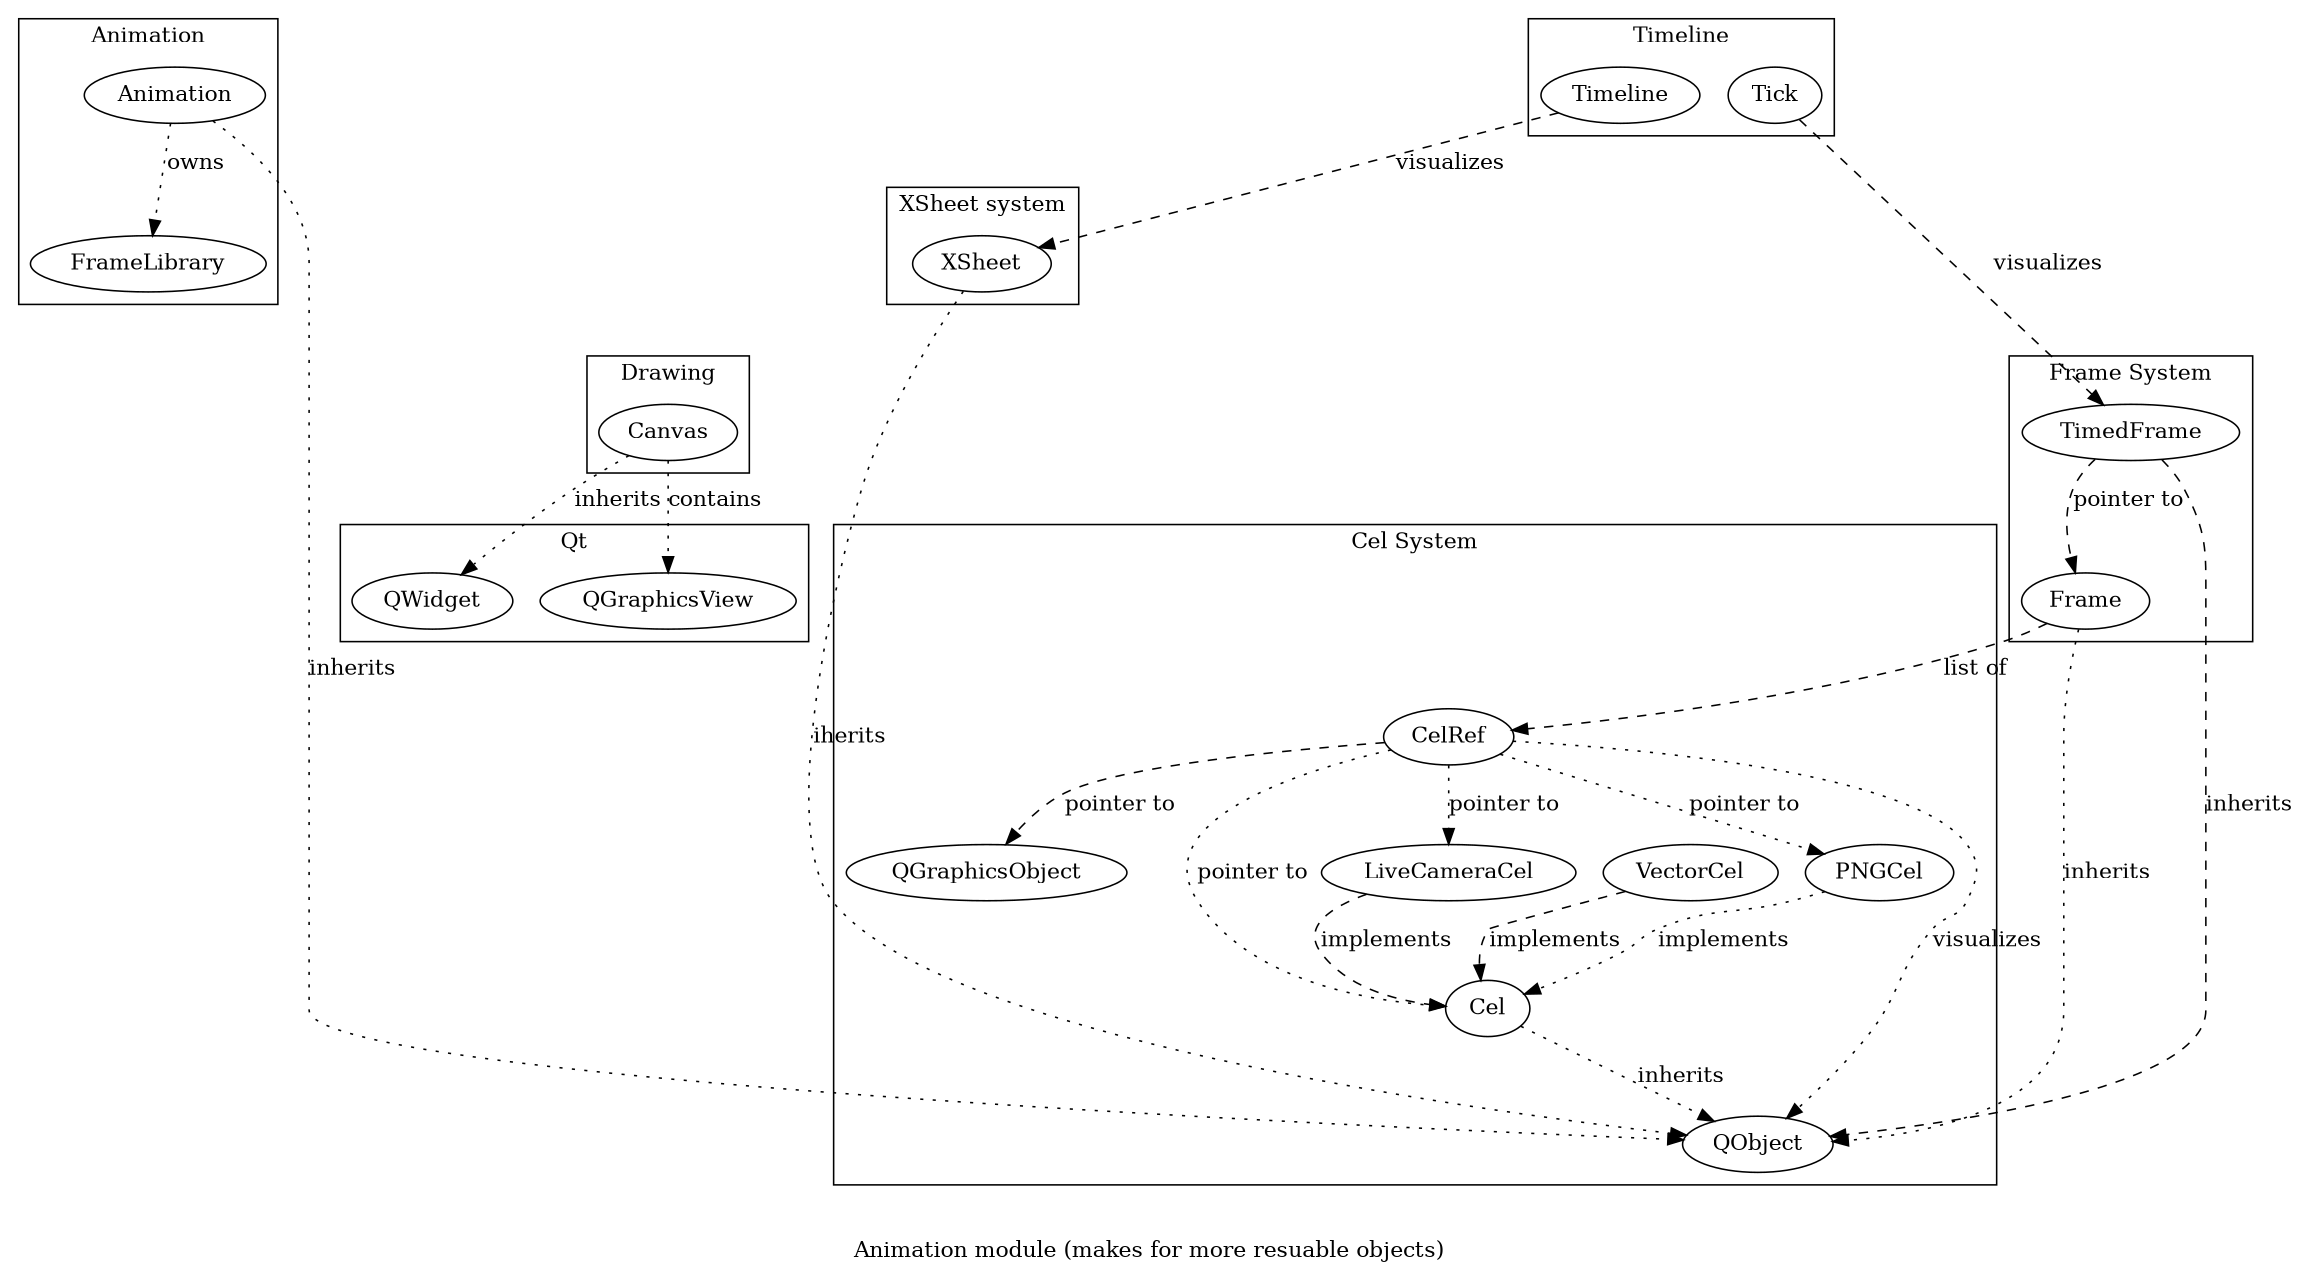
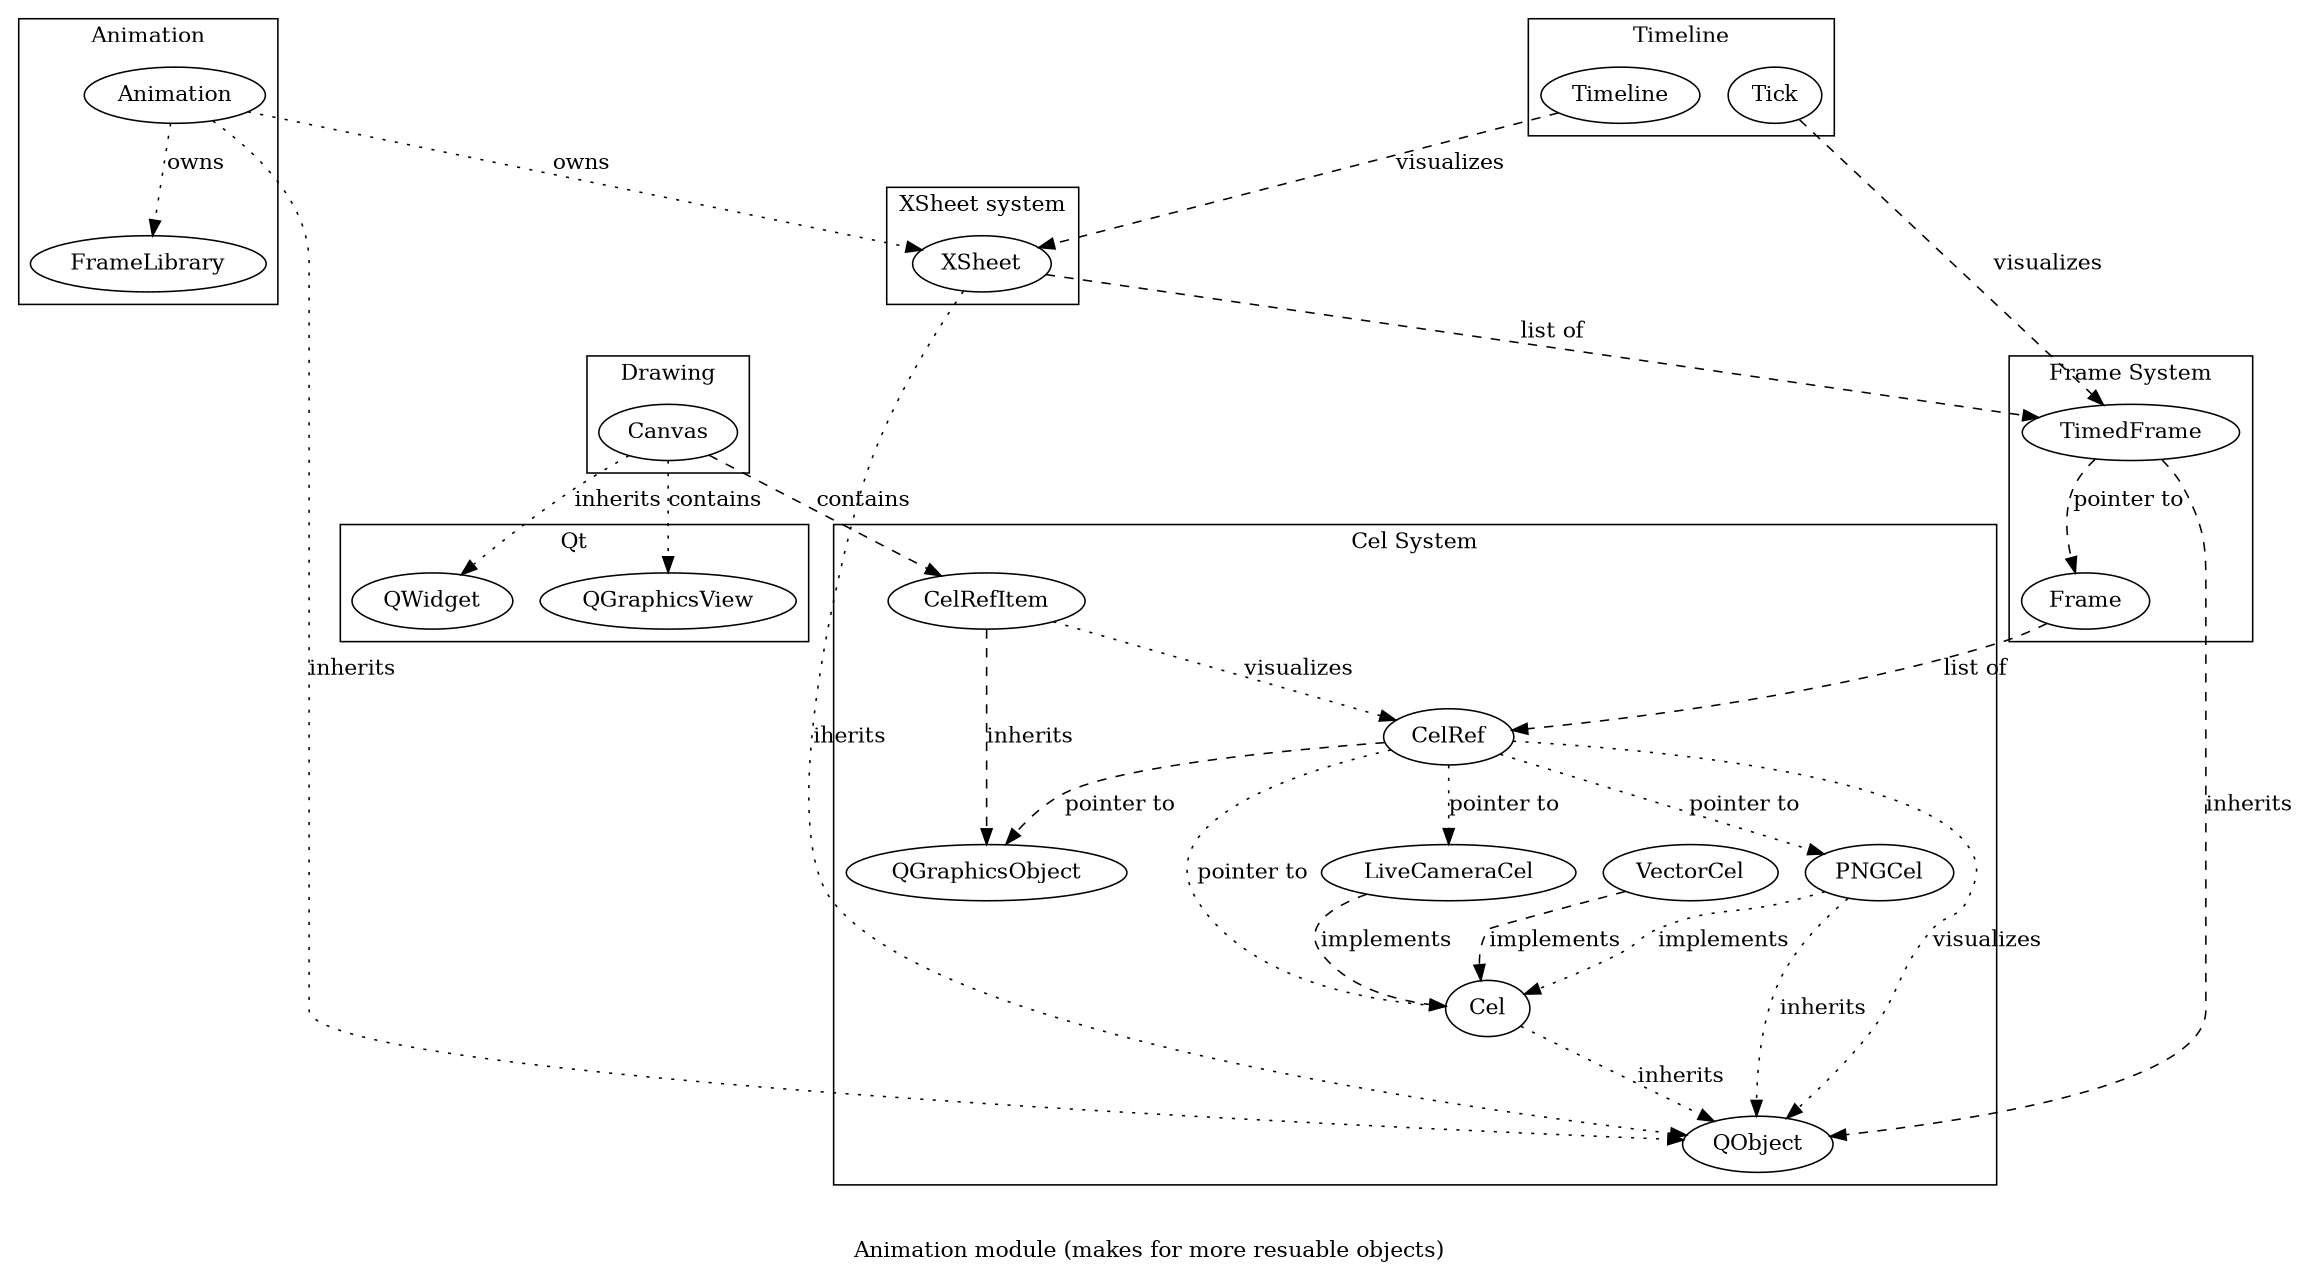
none -> (577, 179)
none -> (1534, 345)
none -> (987, 601)
(2064, 957) -> (1777, 988)
